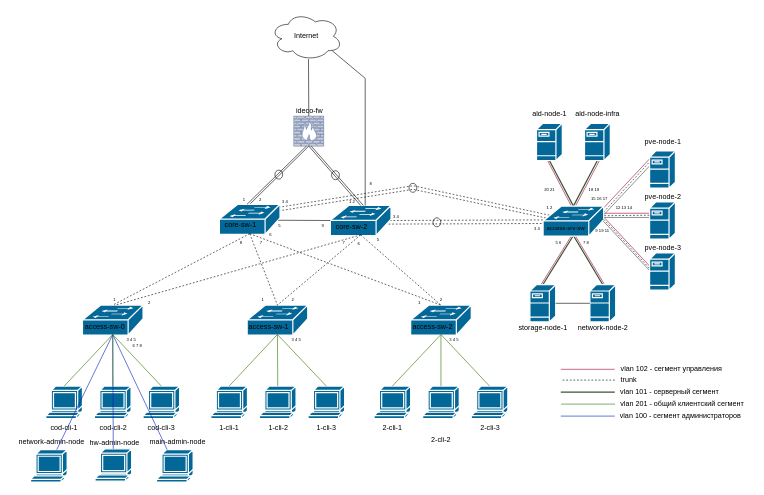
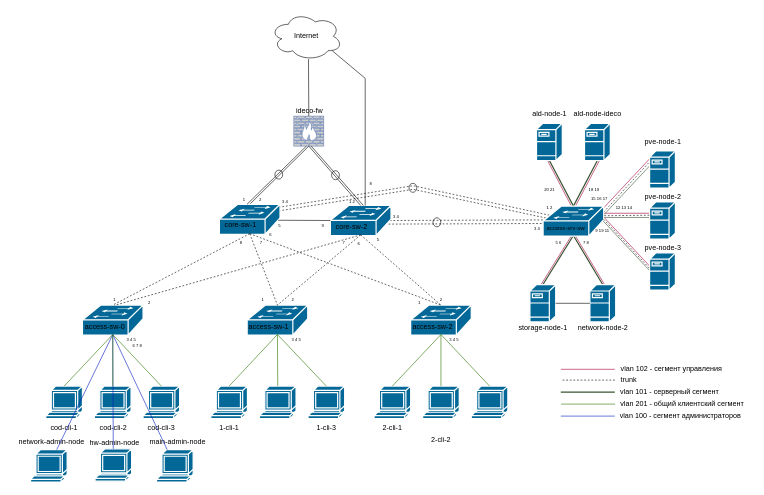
(598, 114) -> (598, 114)
(278, 428) -> none
(490, 428) -> none
